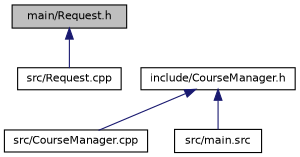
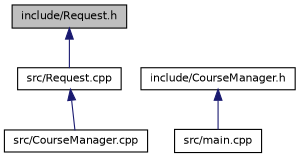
(69, 17) -> (69, 17)
(142, 112) -> (73, 115)
(218, 141) -> (218, 141)
